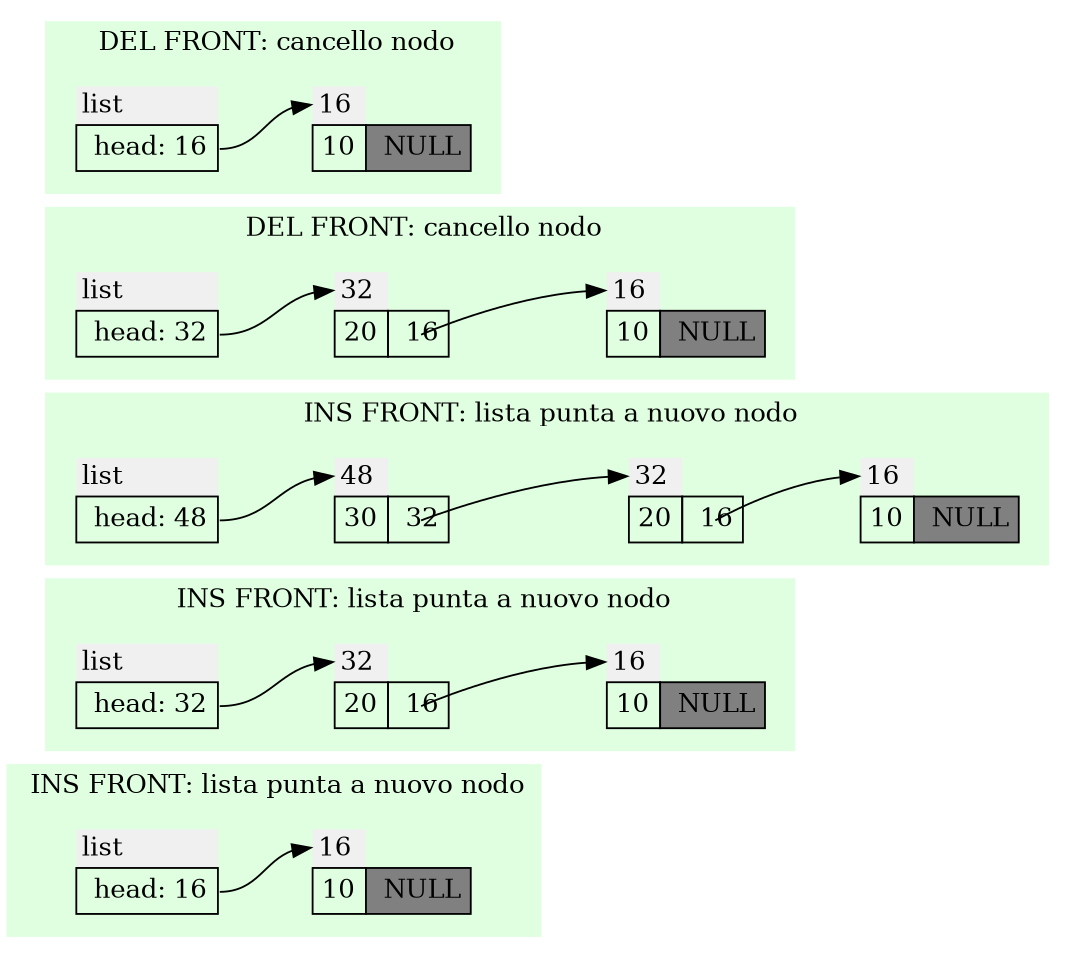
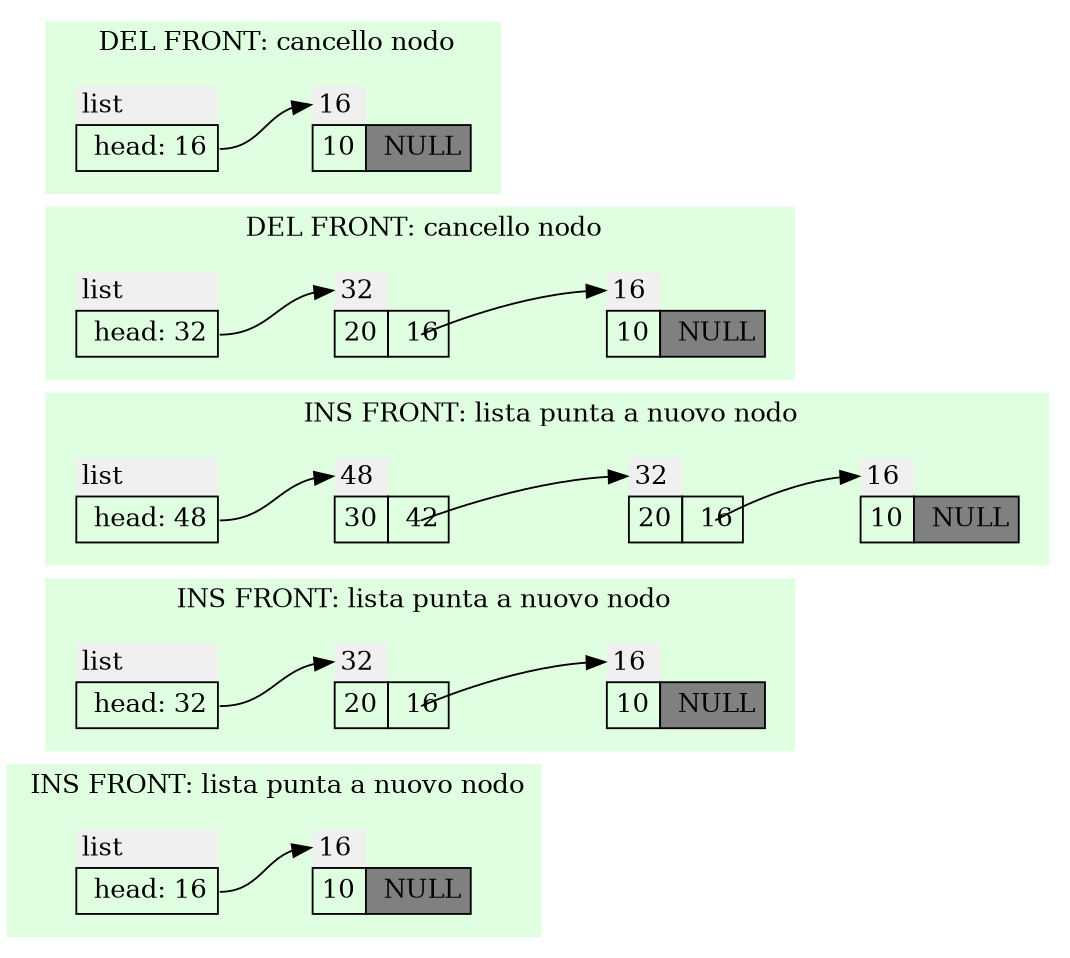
(418, 519) -> (418, 519)
